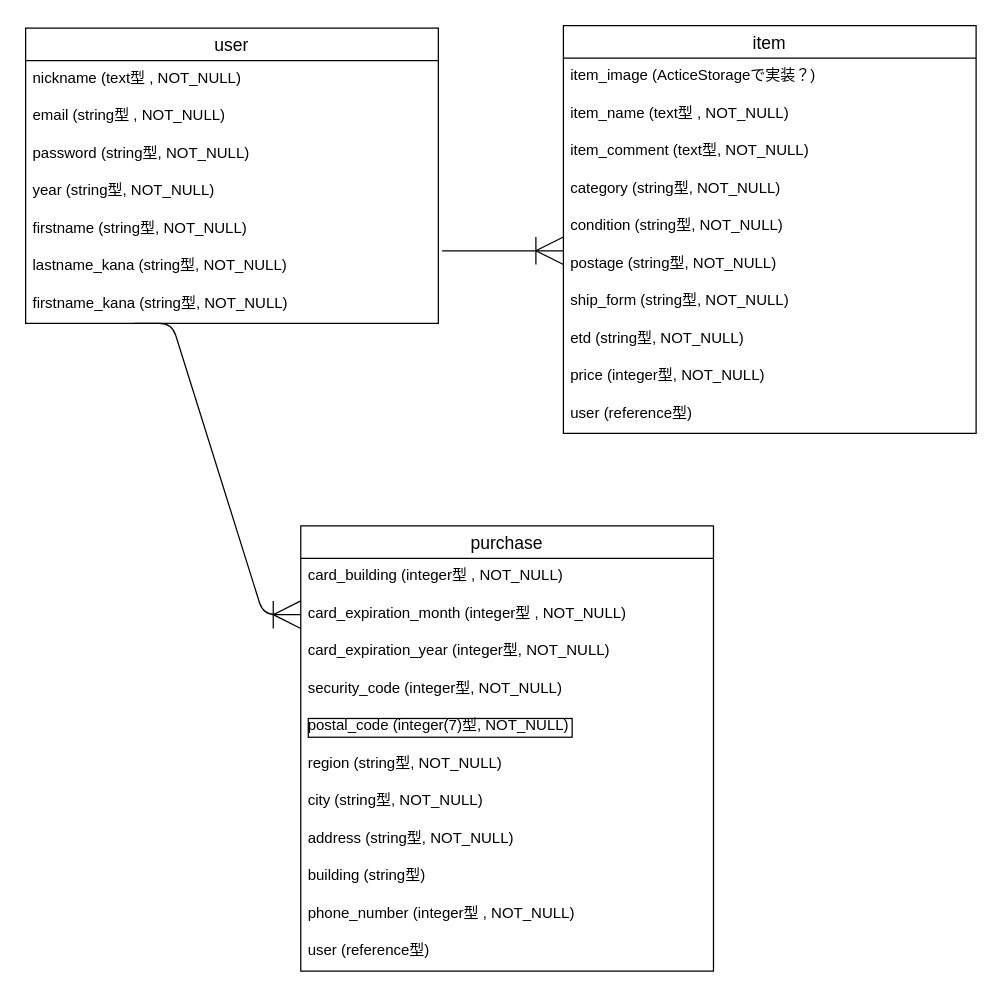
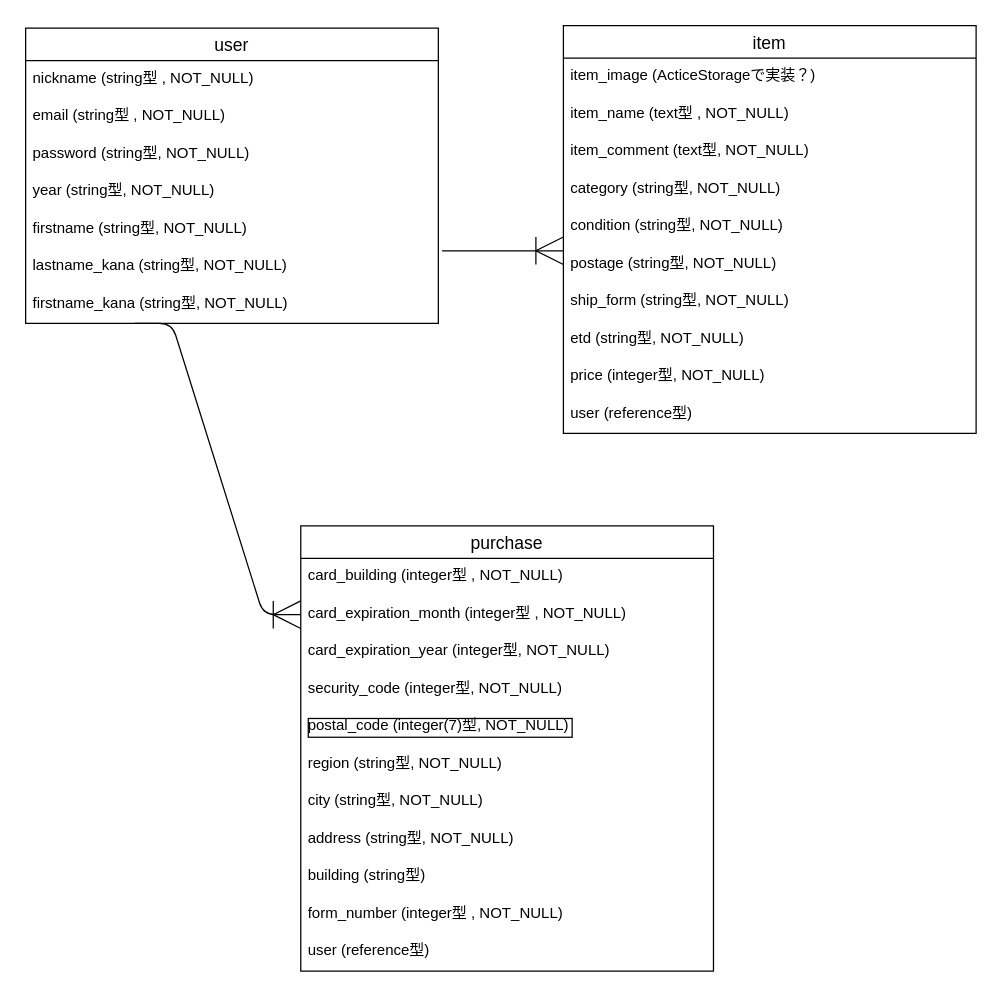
(139, 78) -> (146, 78)
(444, 913) -> (440, 913)
